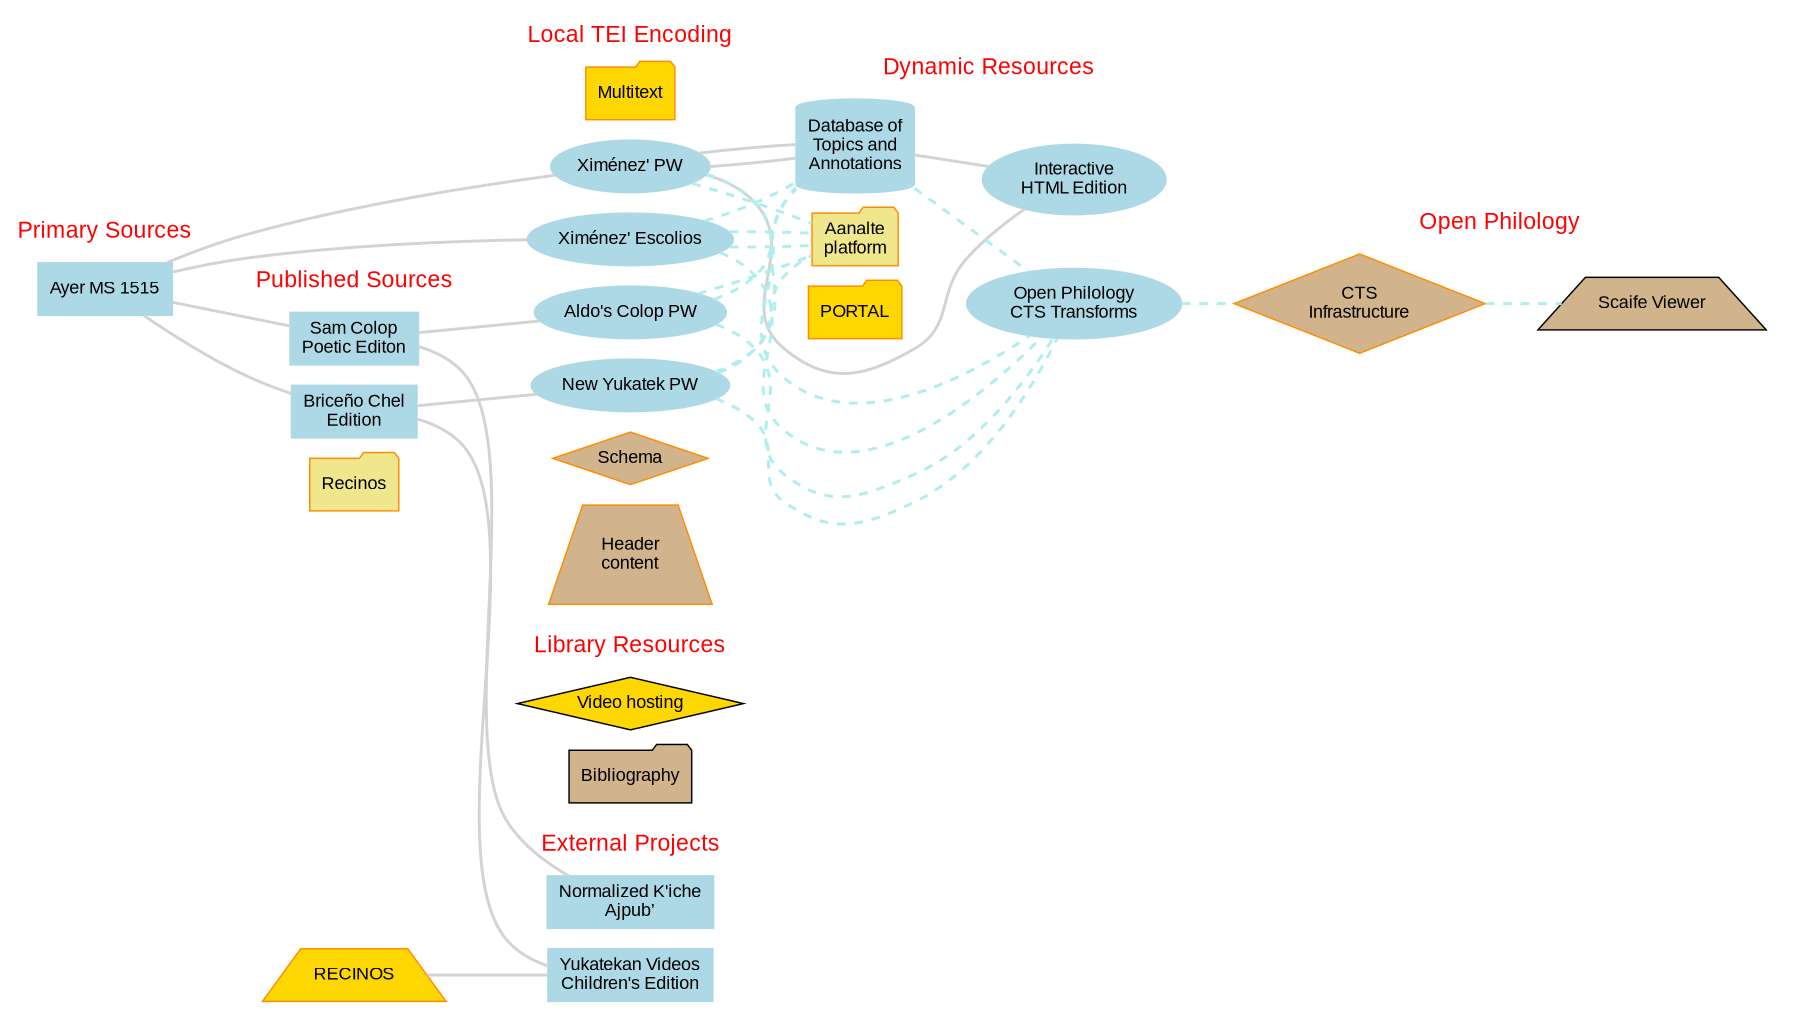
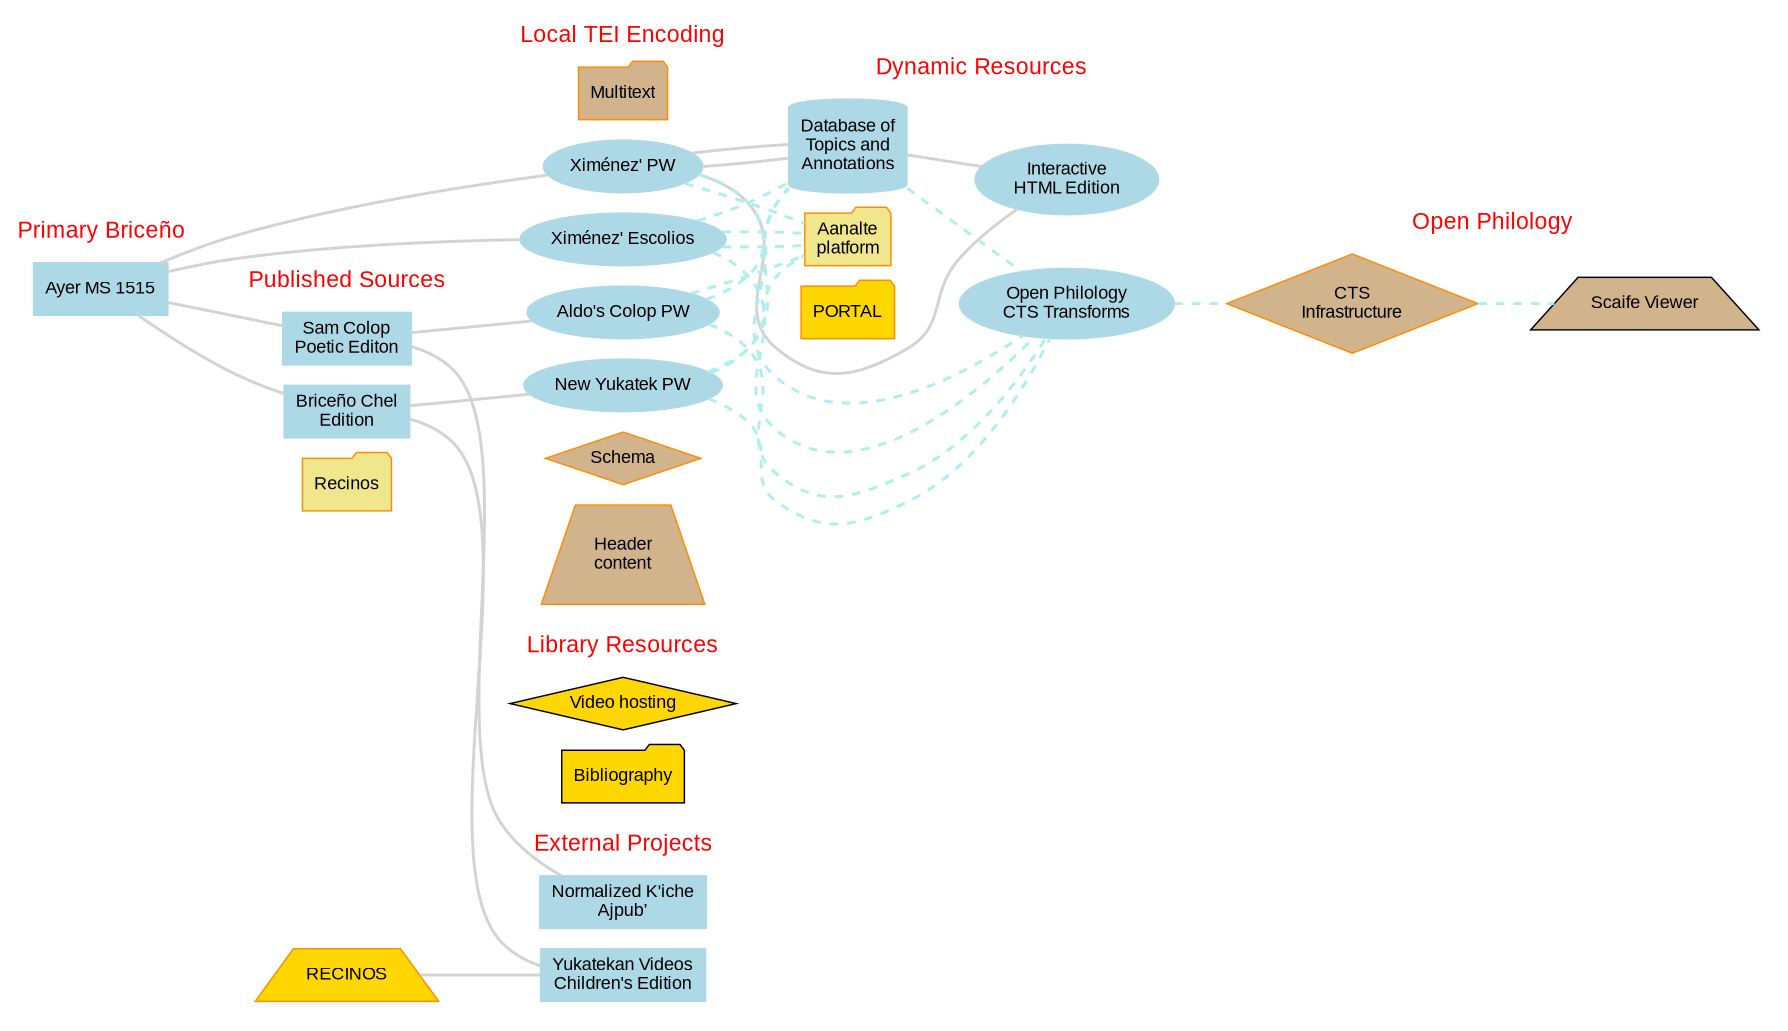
(630, 93) -> (623, 93)
(105, 232) -> (101, 232)
(630, 777) -> (623, 777)
